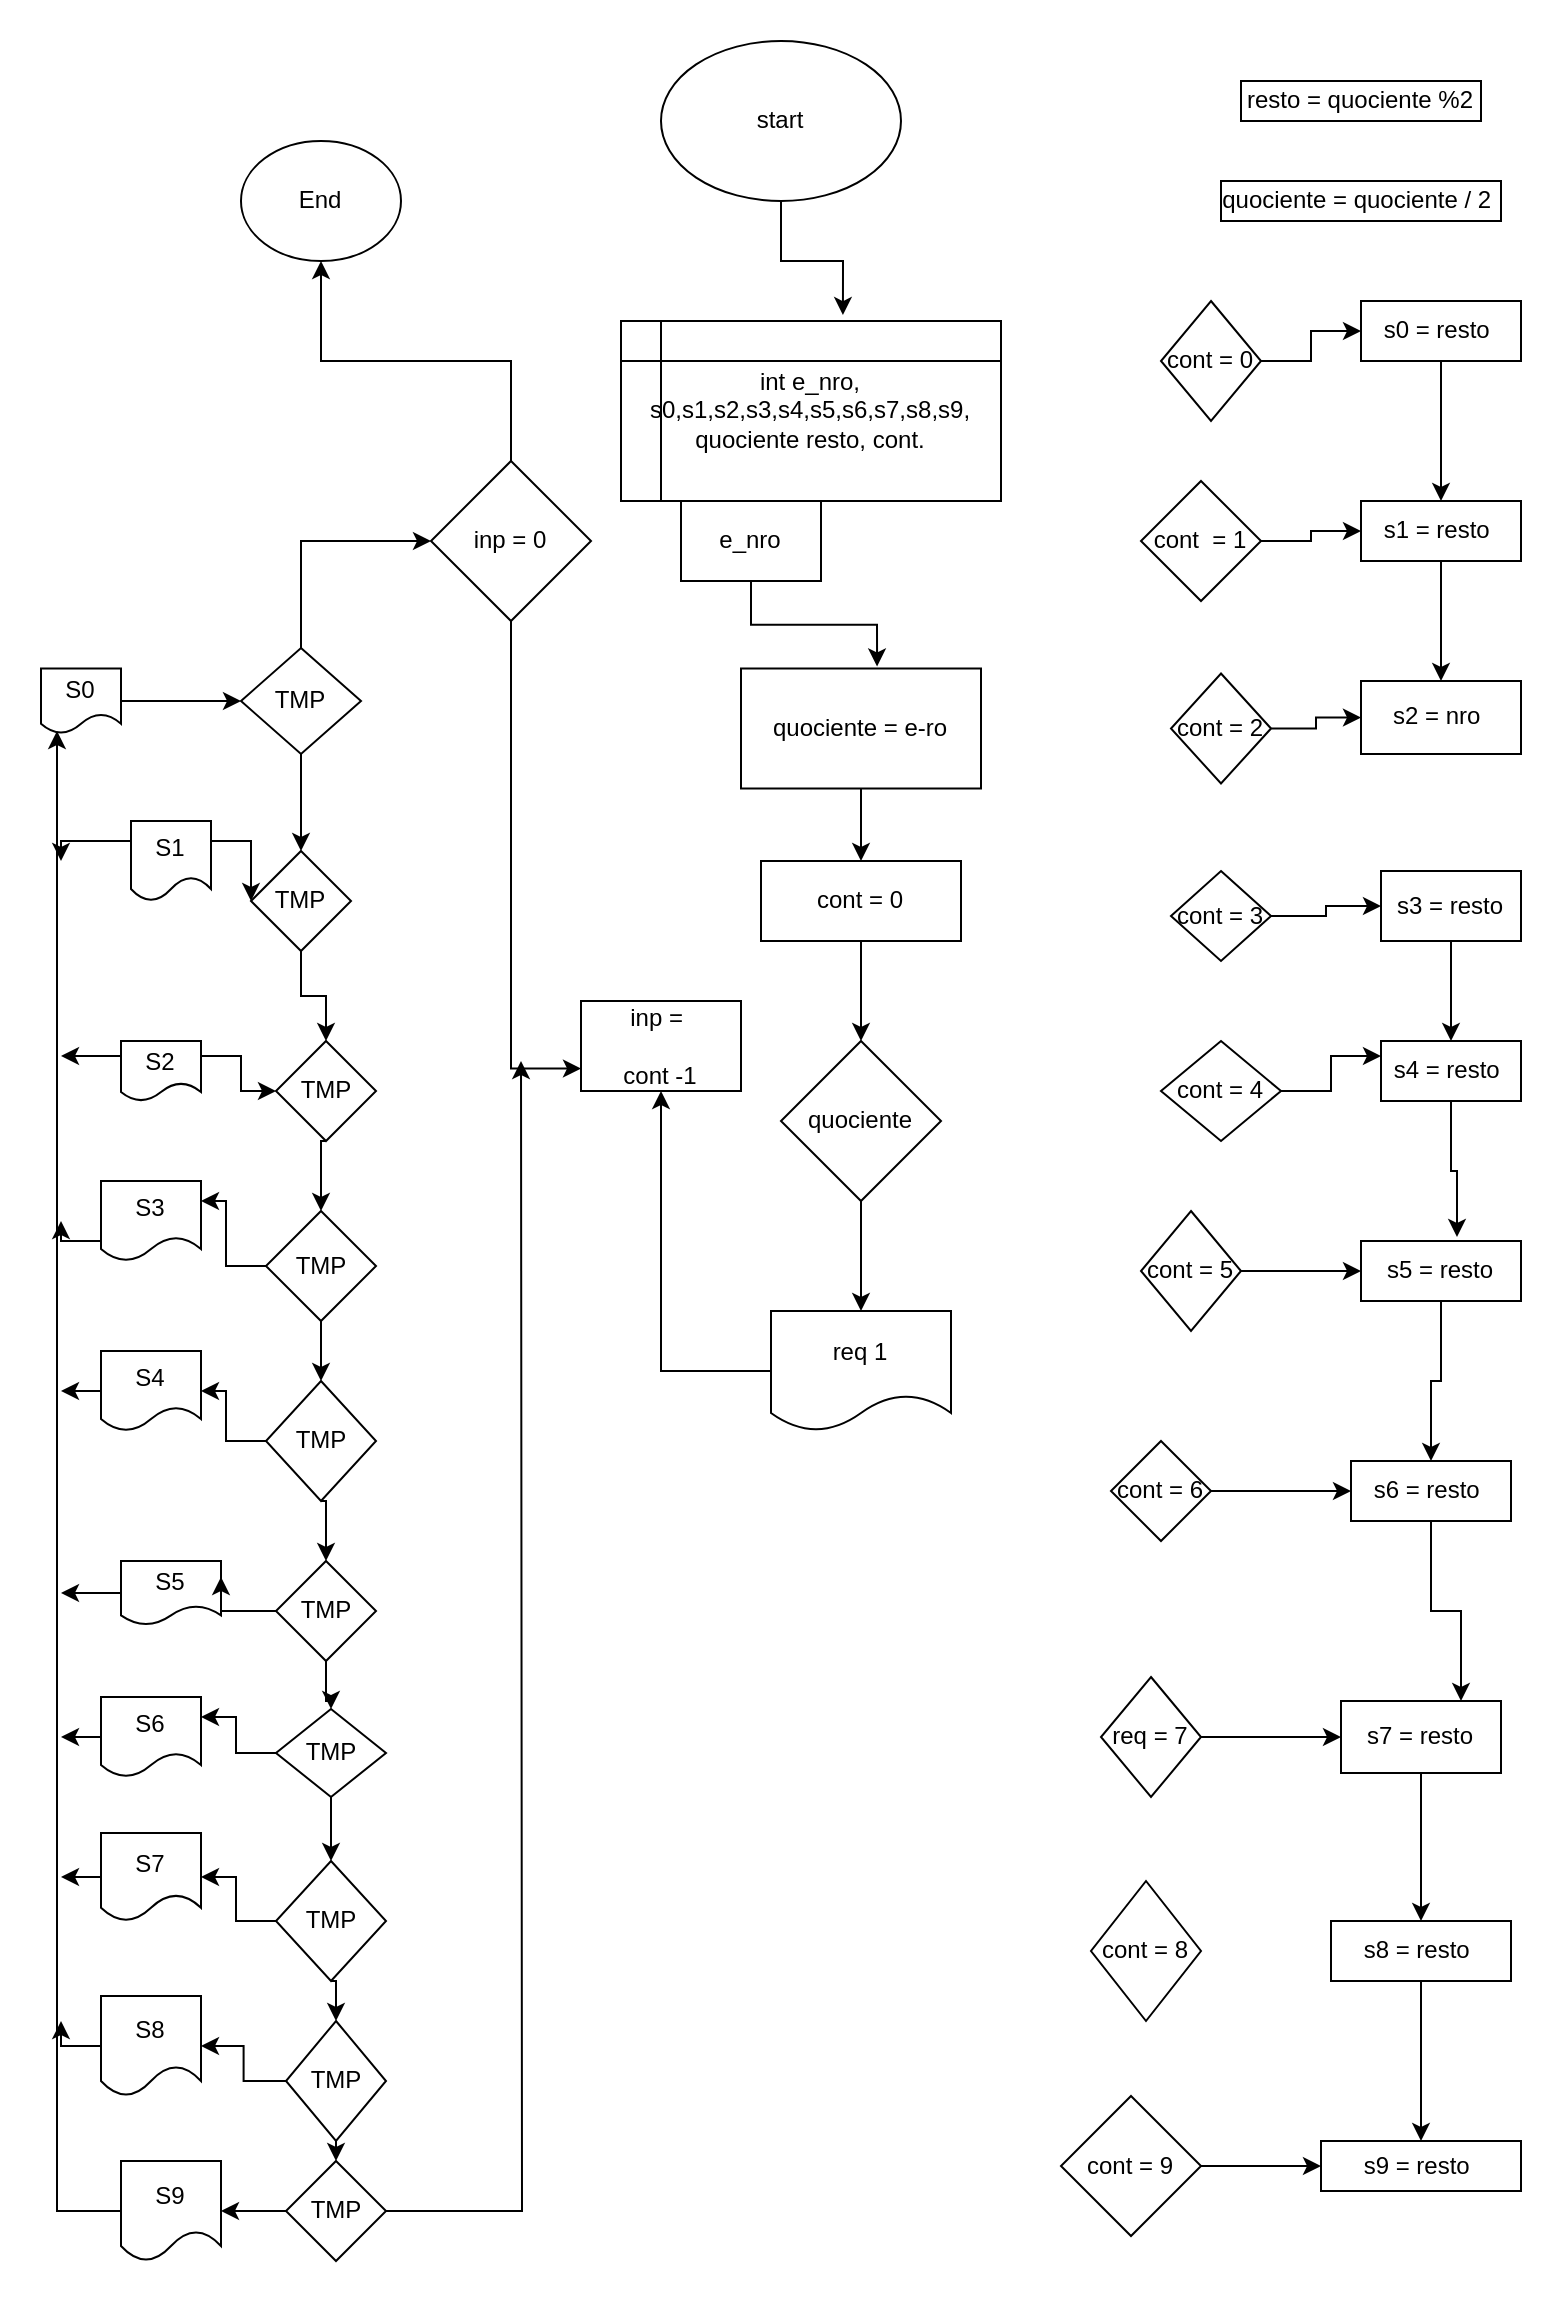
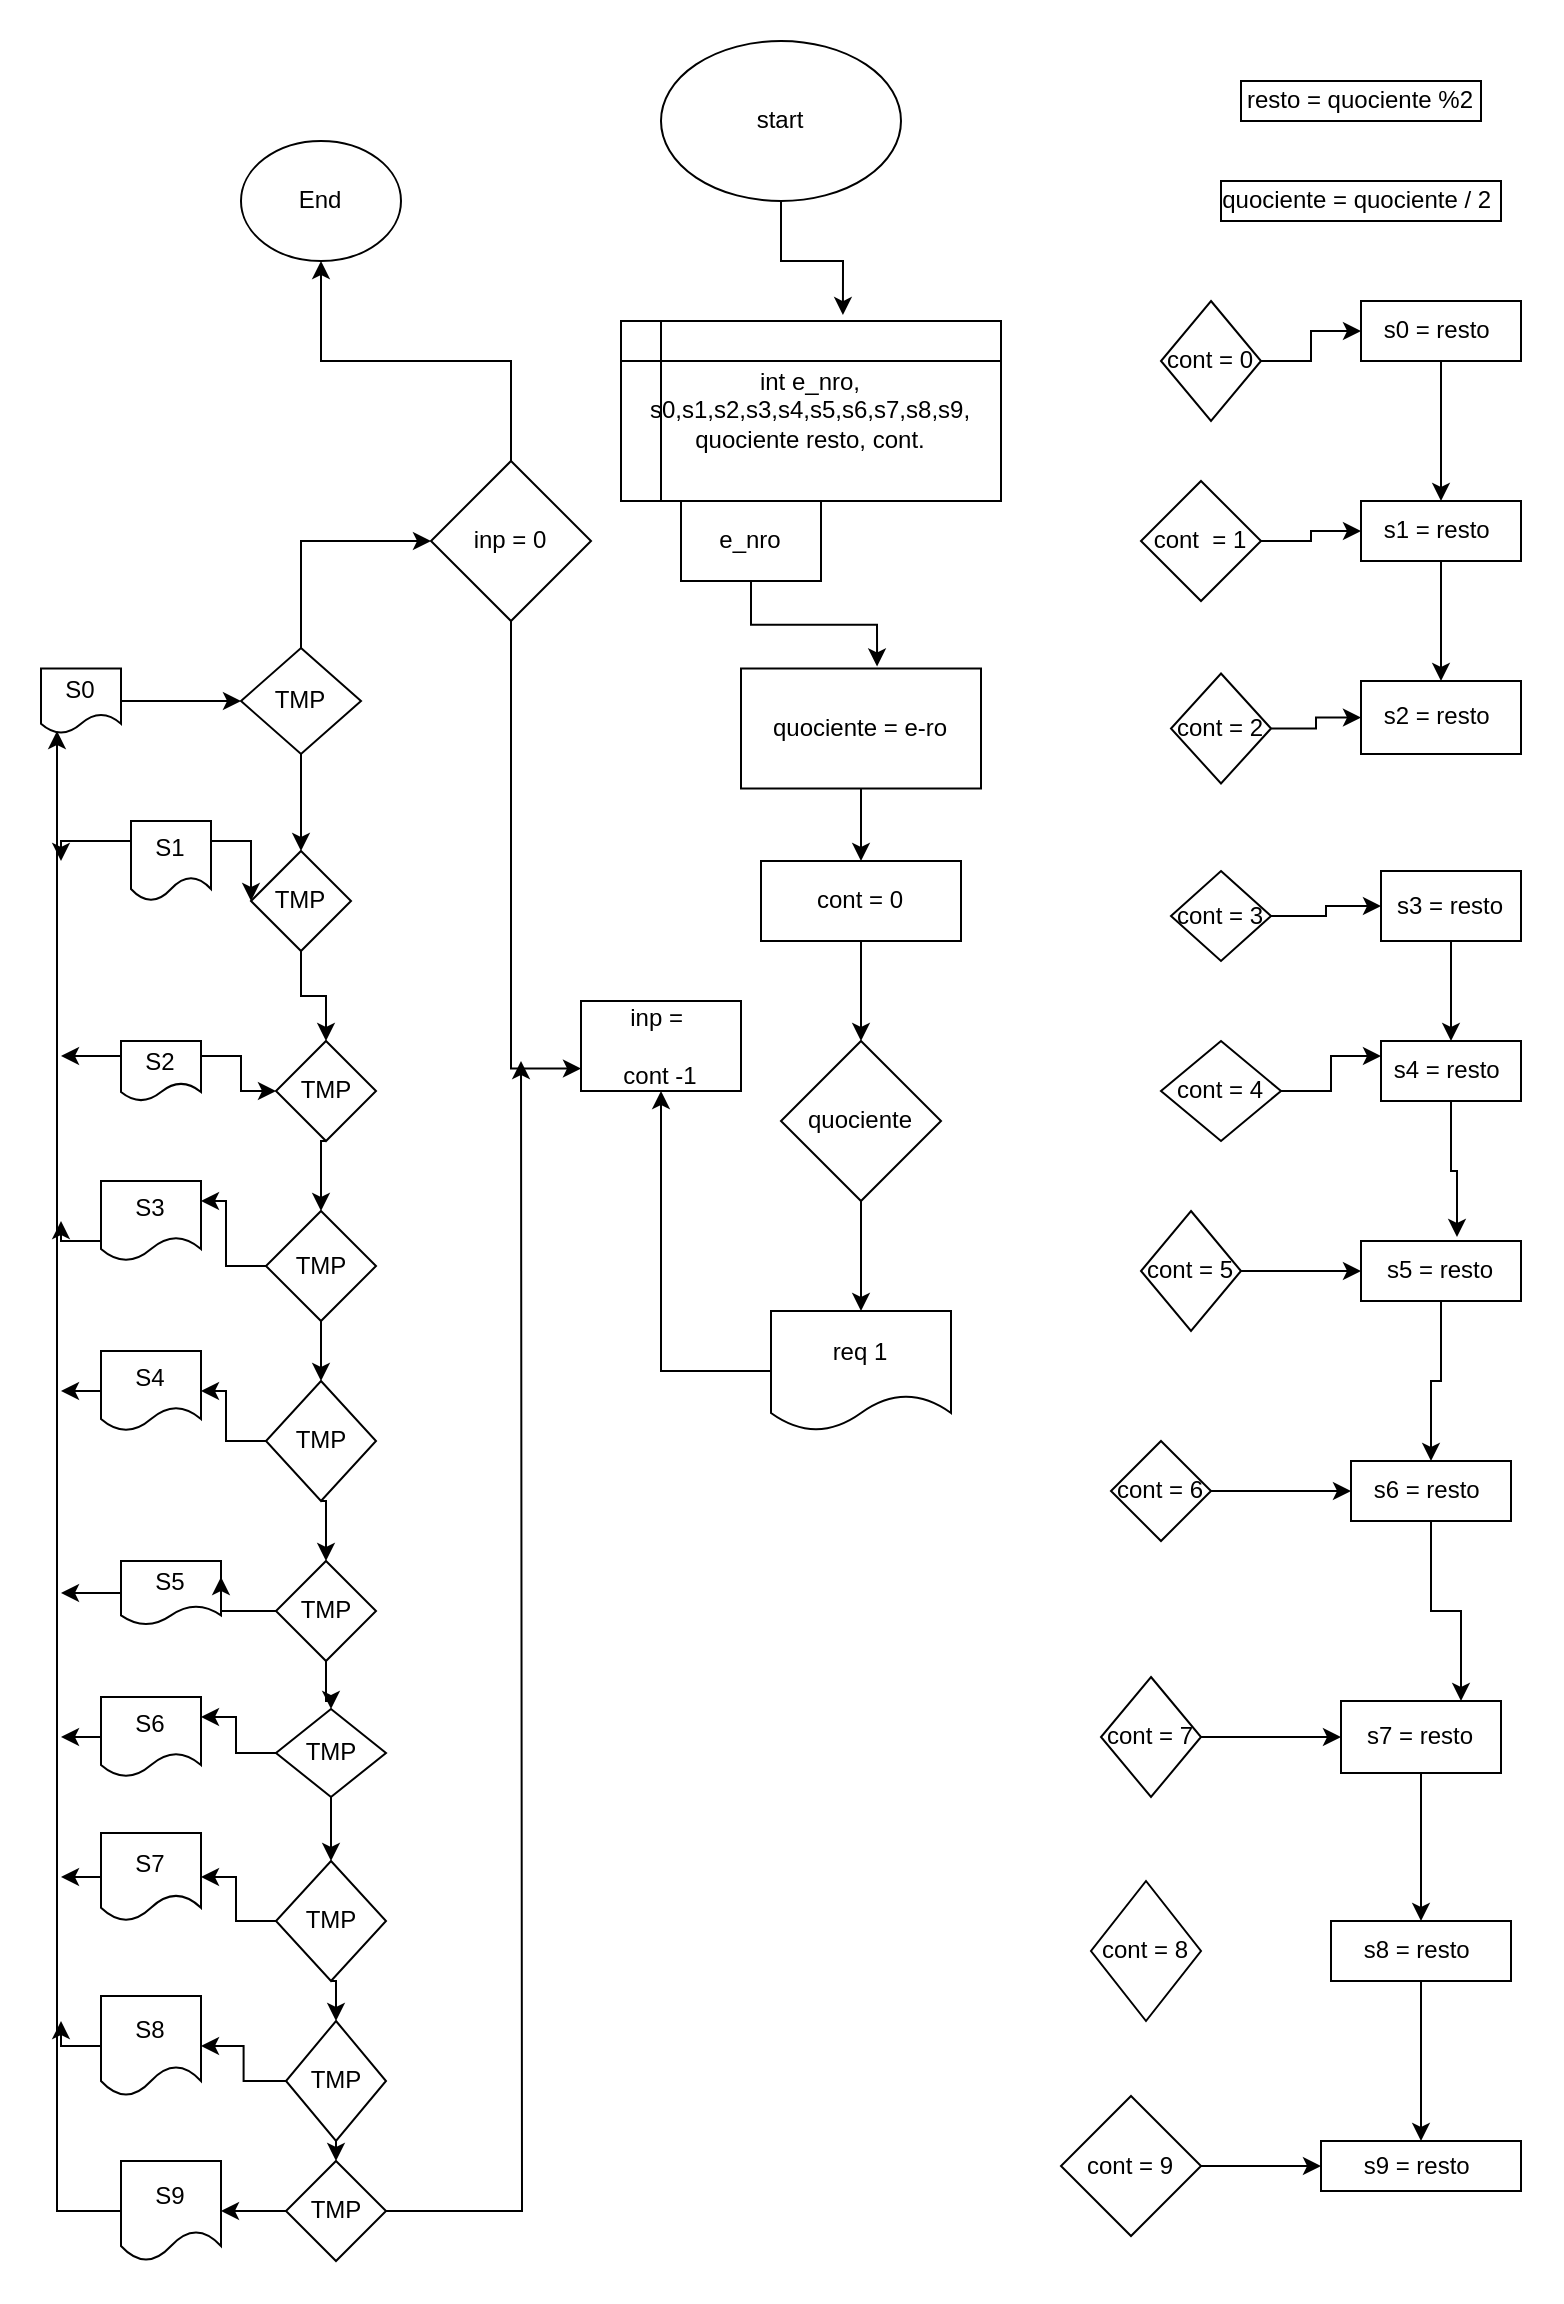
(1441, 717) -> (1441, 717)
(1151, 1737) -> (1151, 1737)
